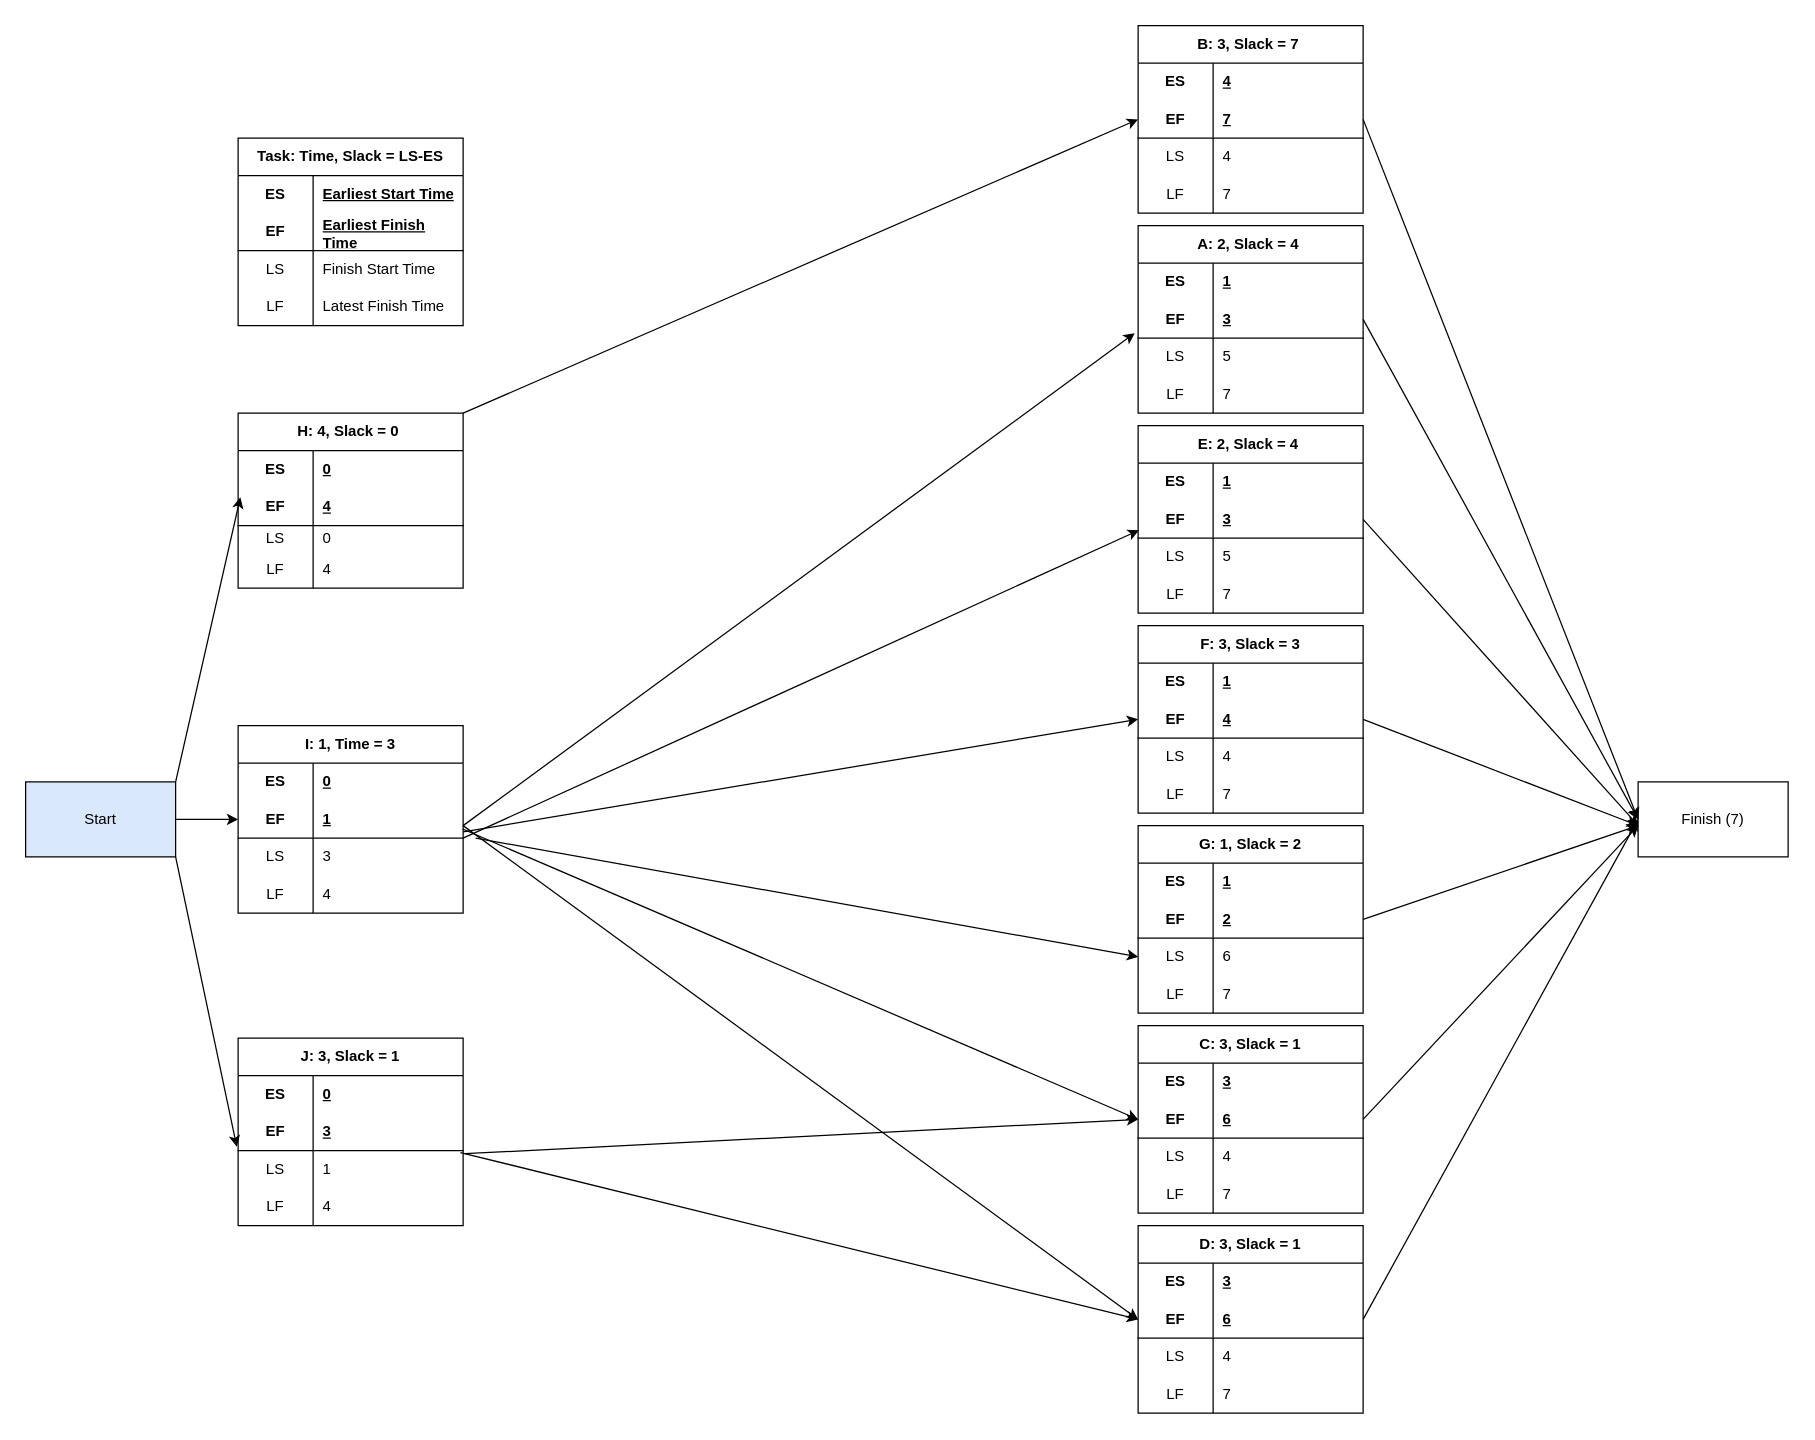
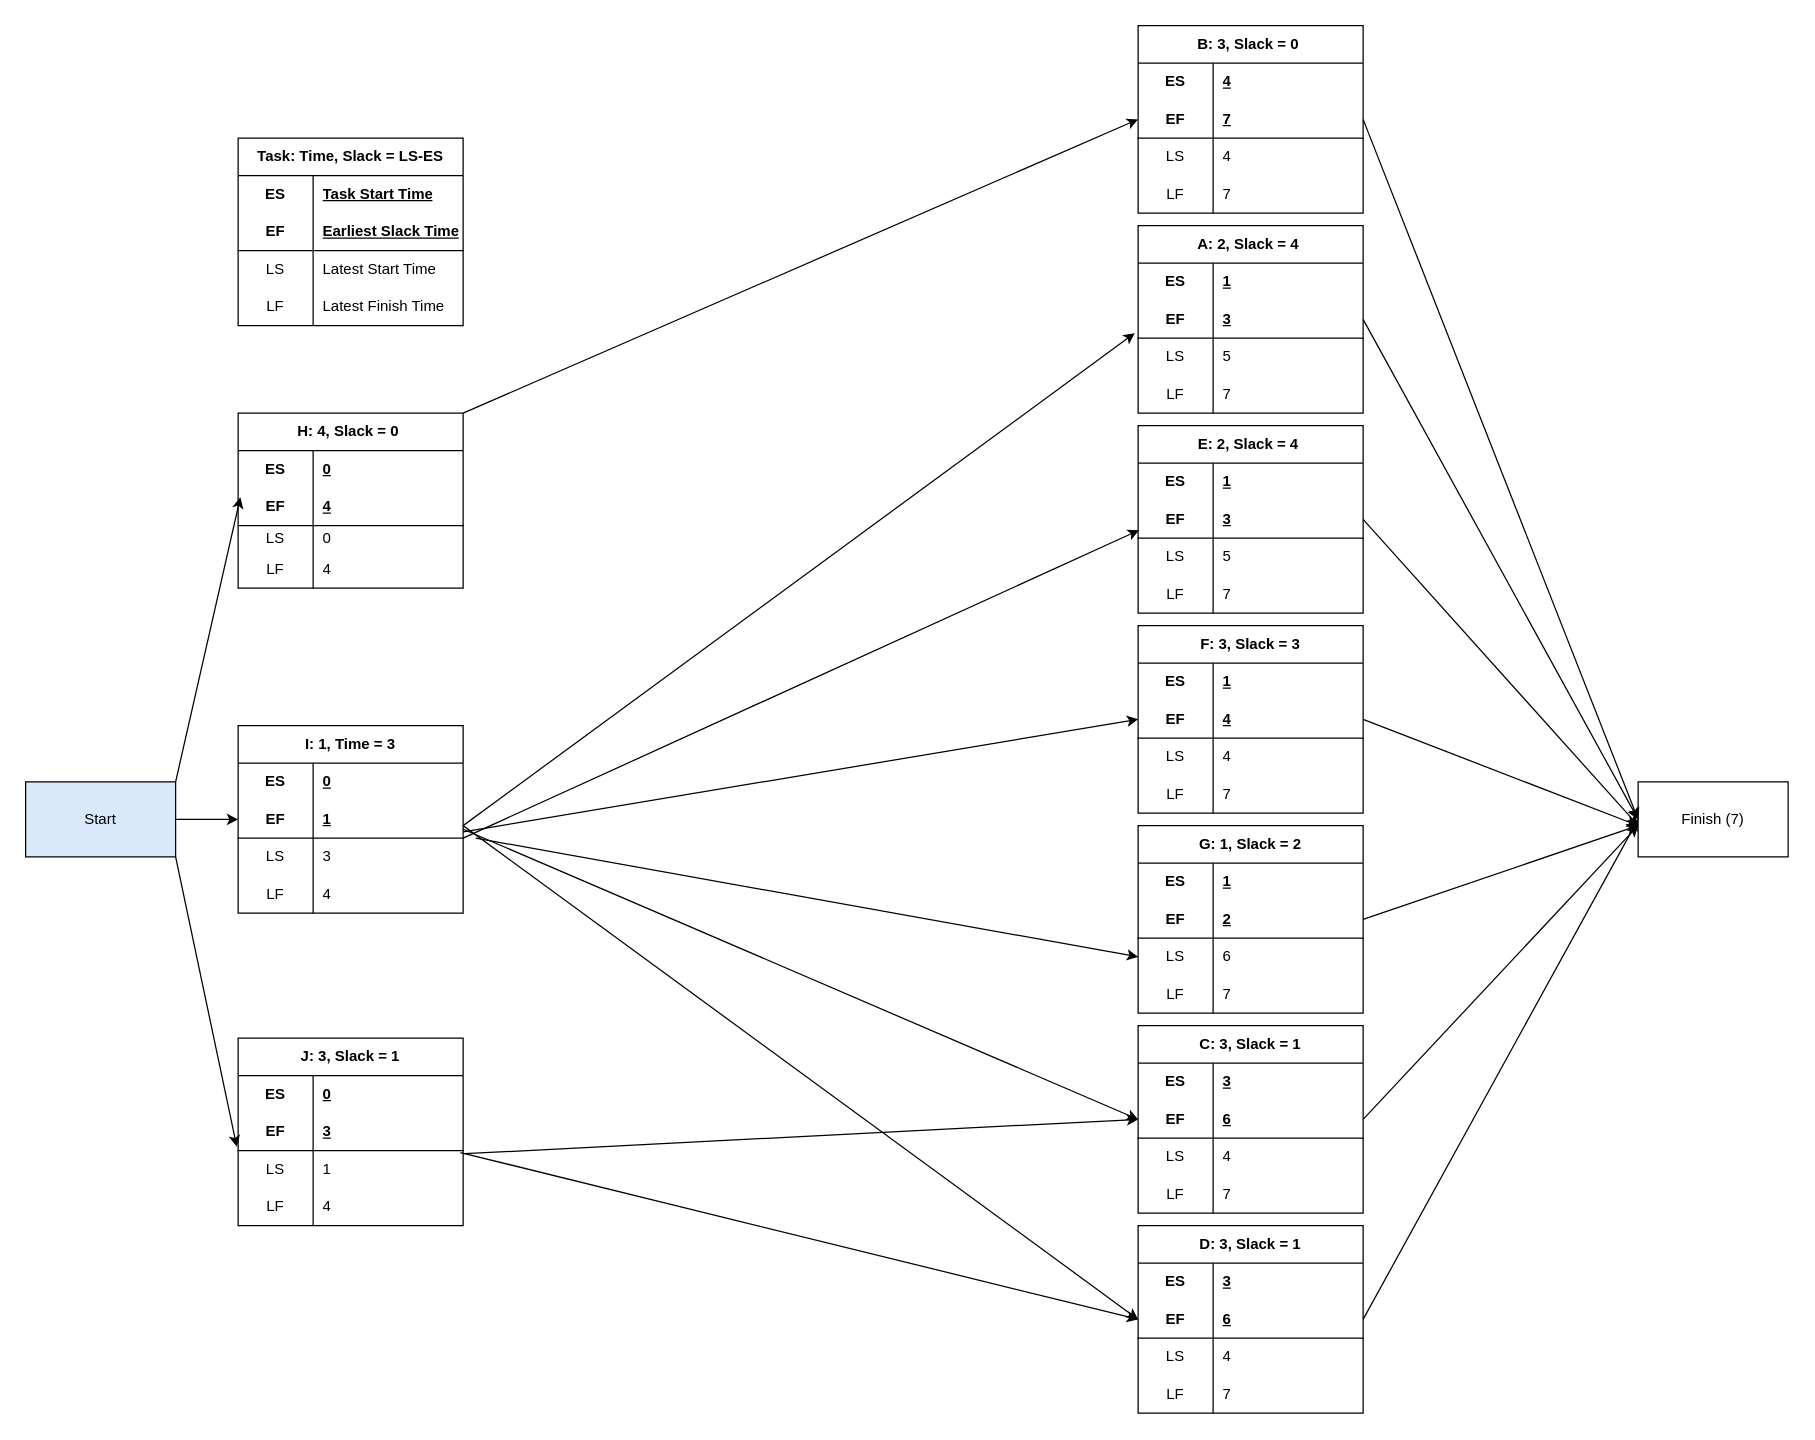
(1251, 44) -> (1251, 44)
(393, 194) -> (380, 194)
(393, 232) -> (391, 232)
(385, 269) -> (389, 269)
